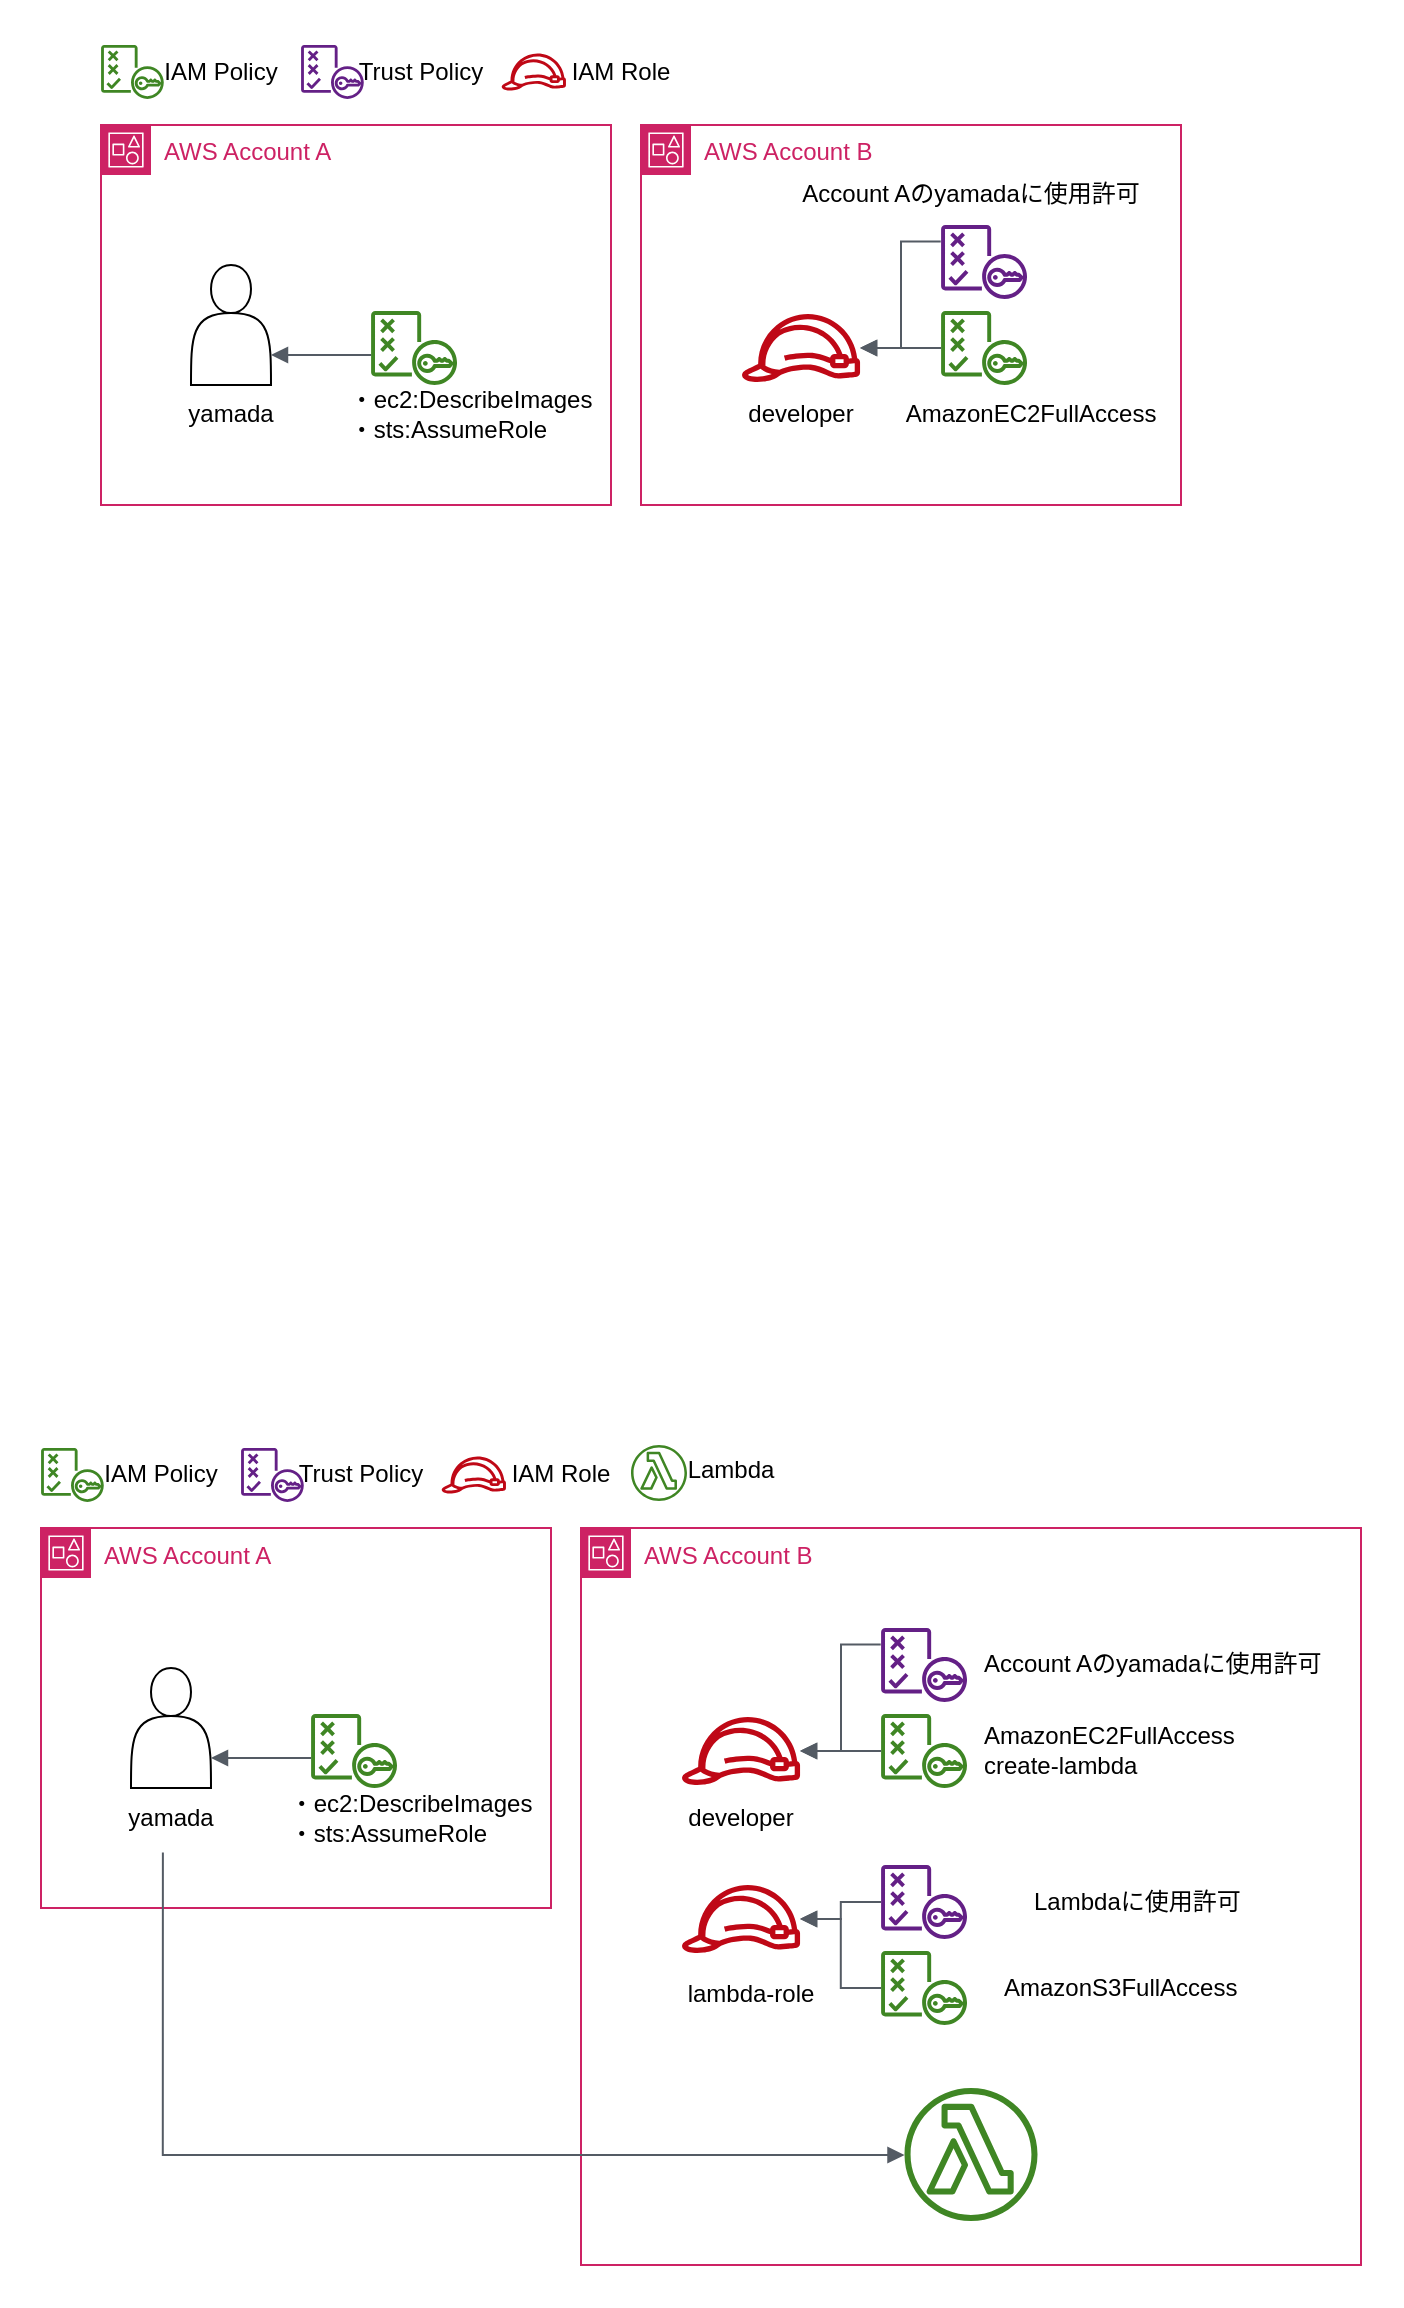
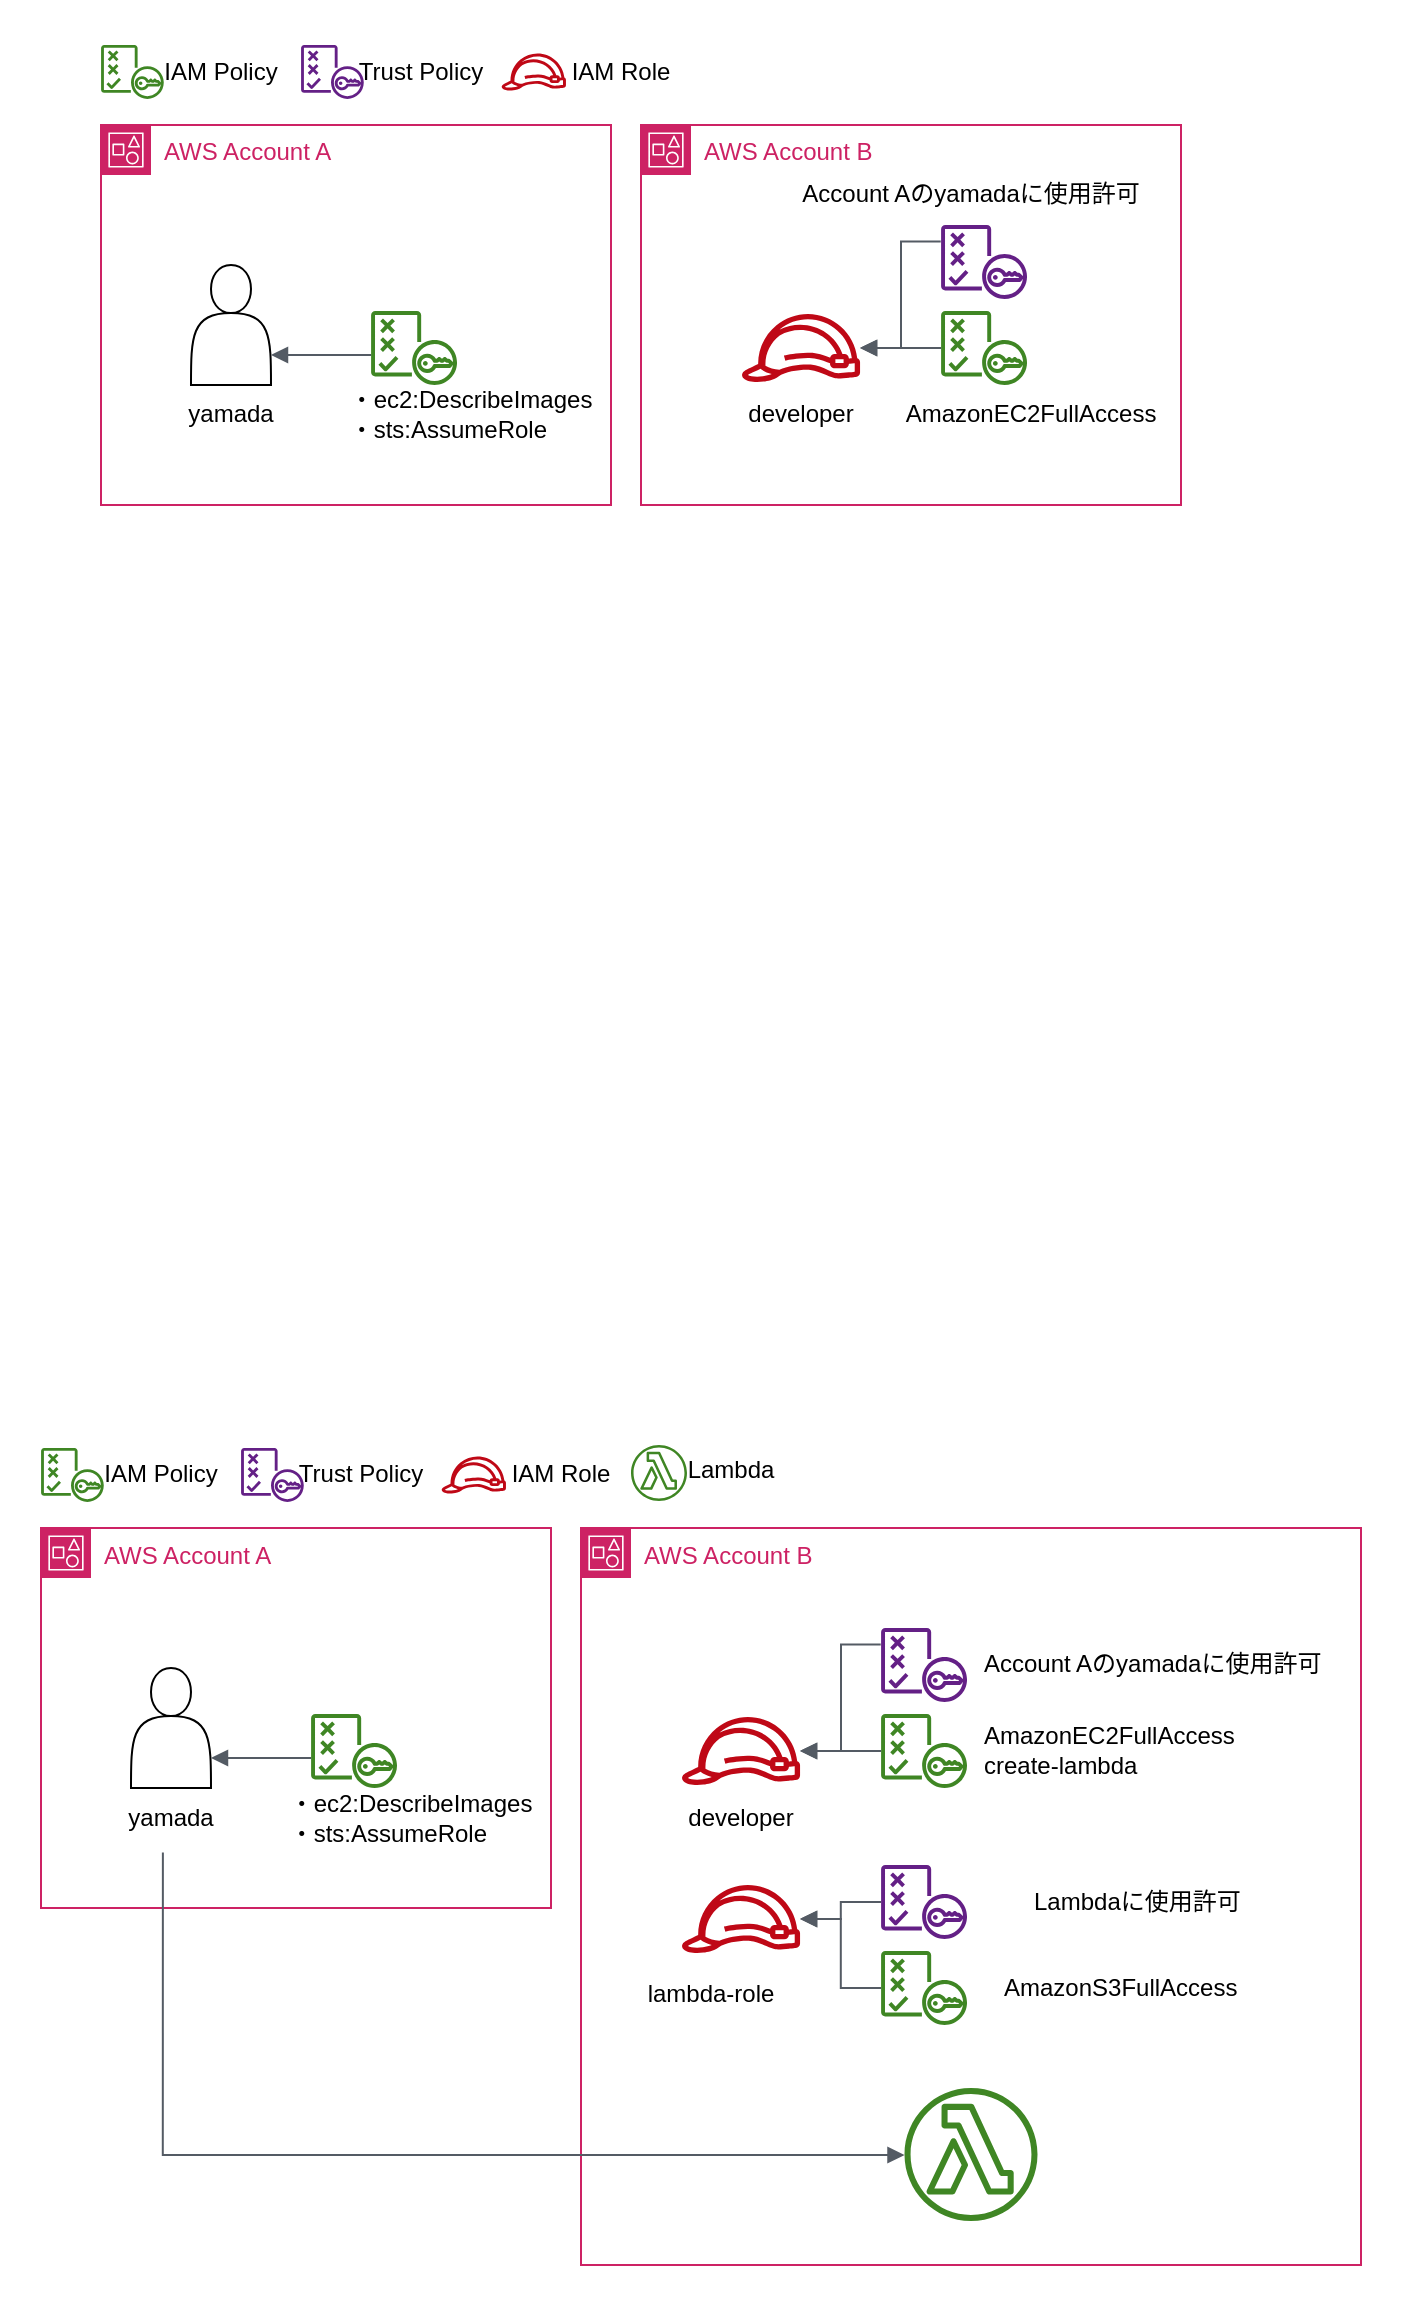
(751, 1995) -> (711, 1995)
